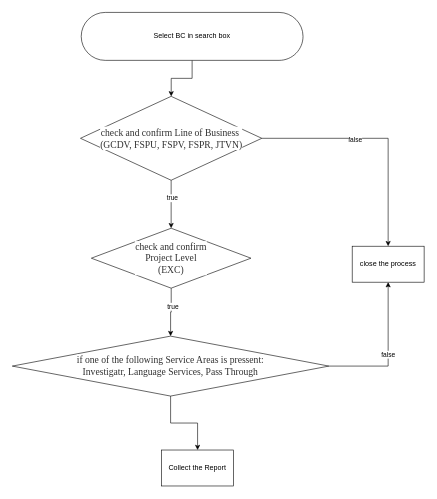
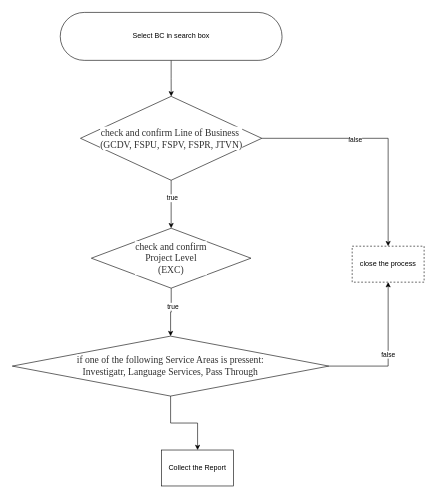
(192, 36) -> (171, 36)
(389, 264) -> (389, 264)
